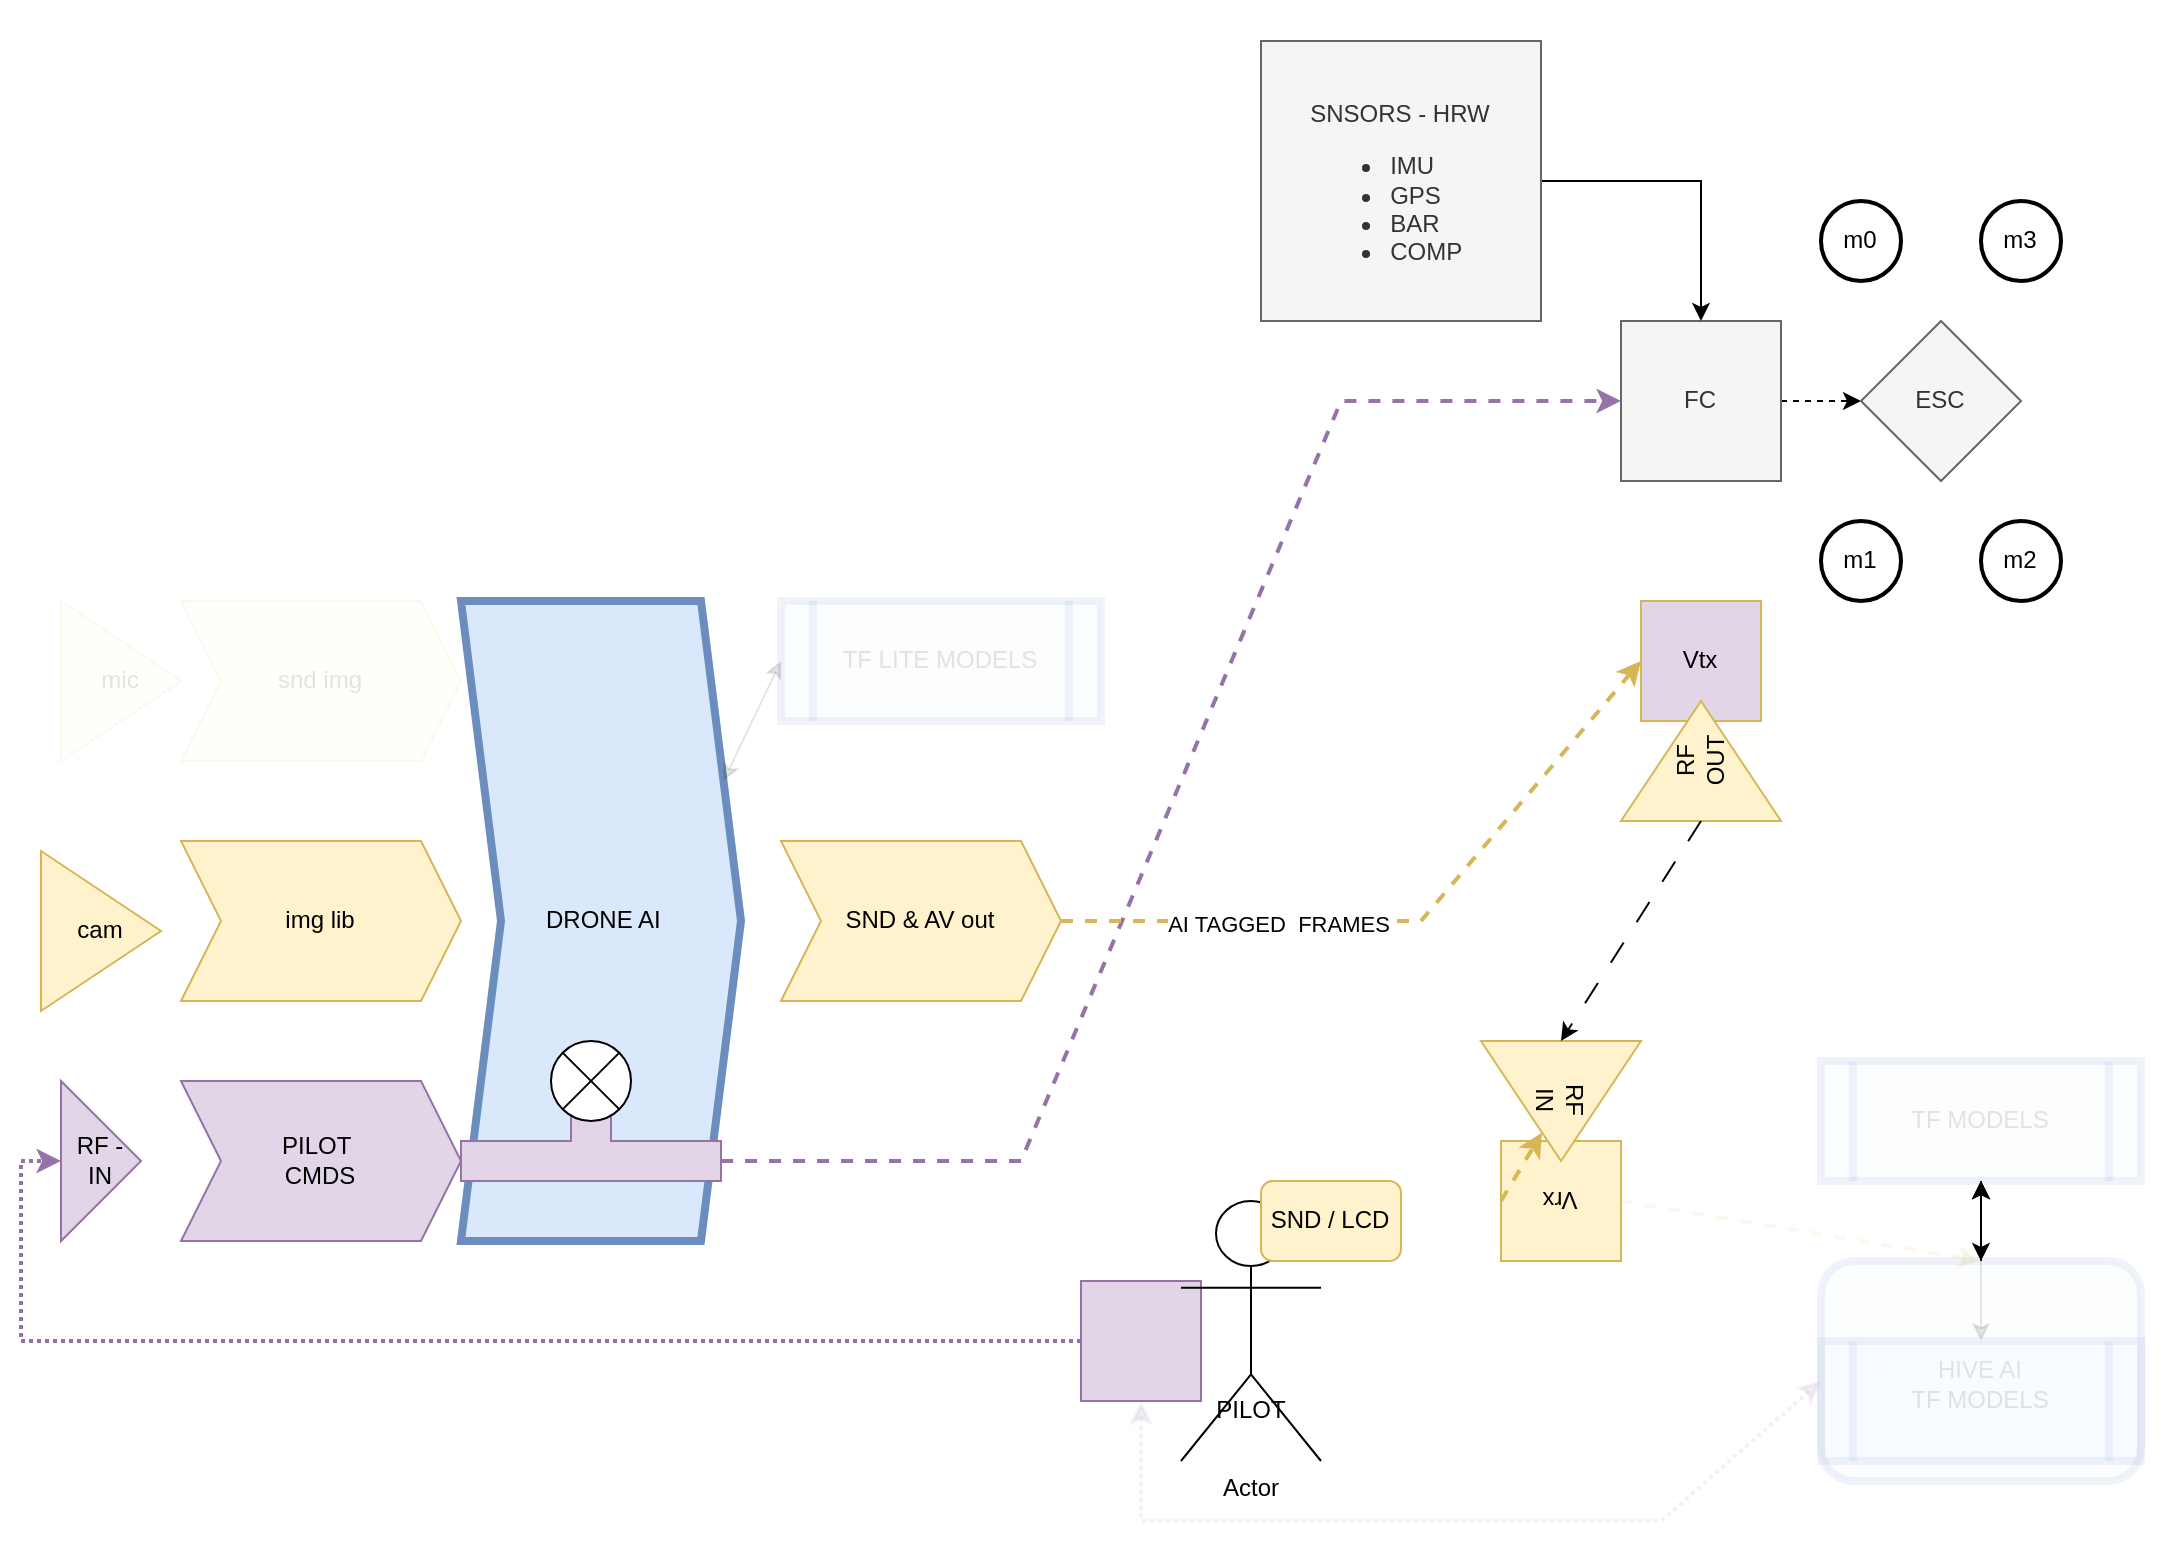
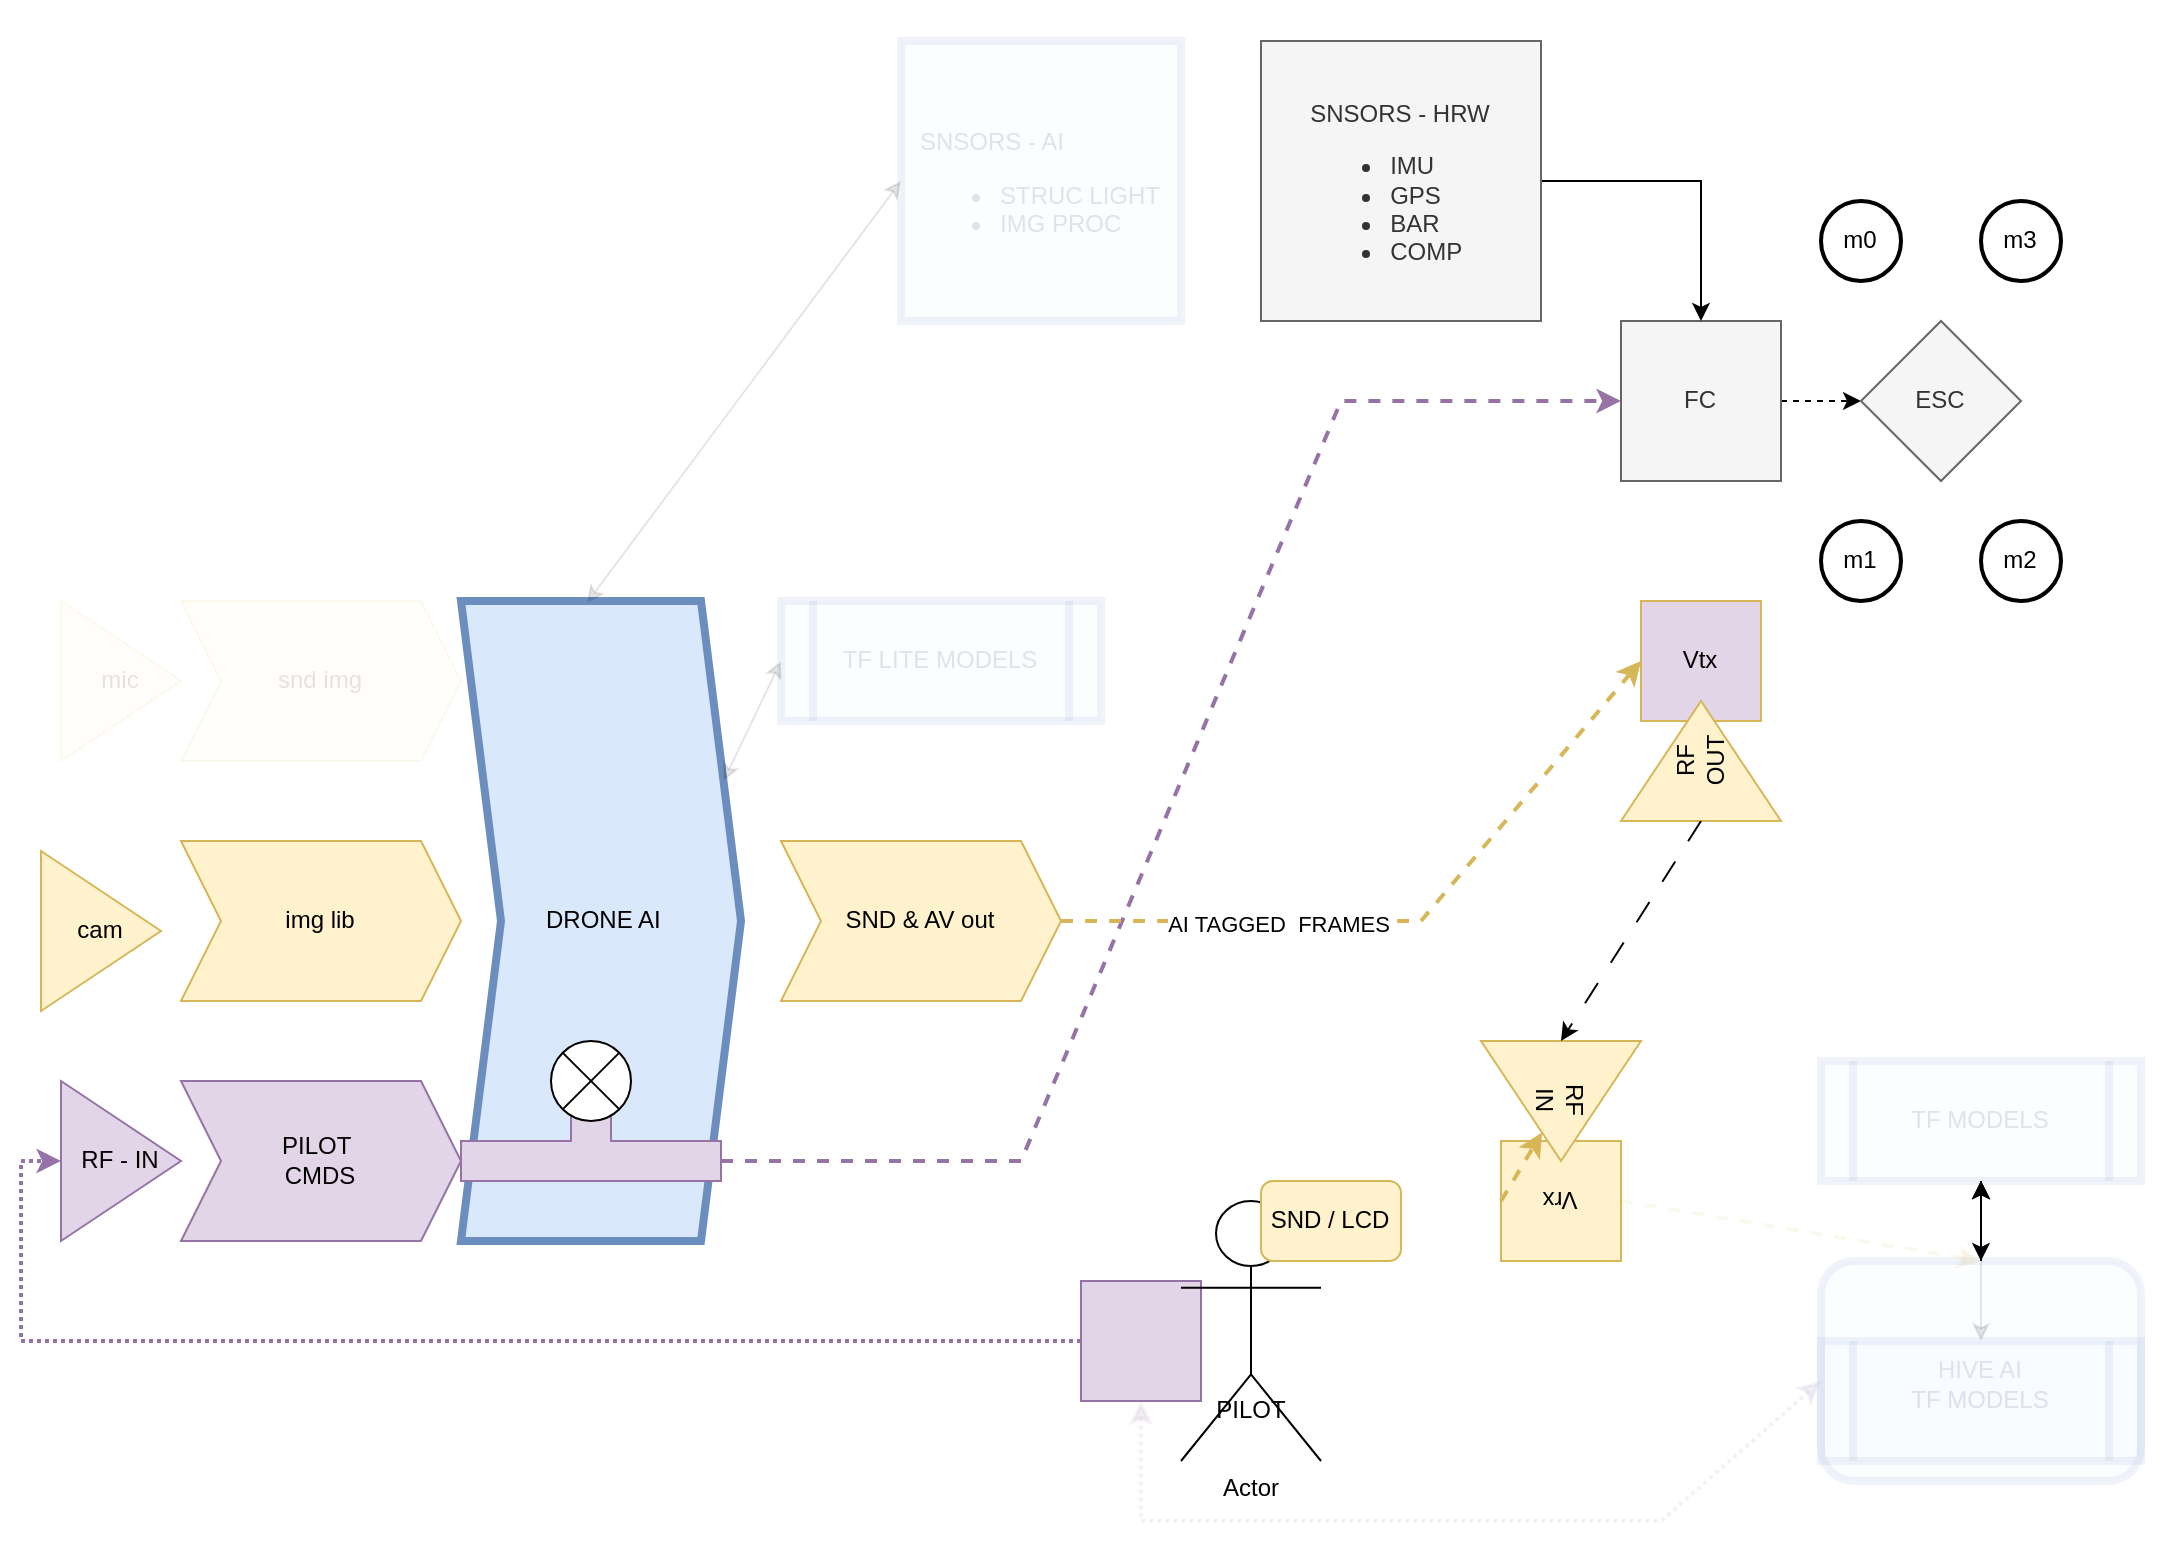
none -> (1041, 181)
none -> (596, 591)
(101, 1161) -> (121, 1161)
